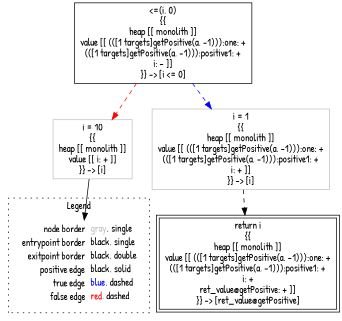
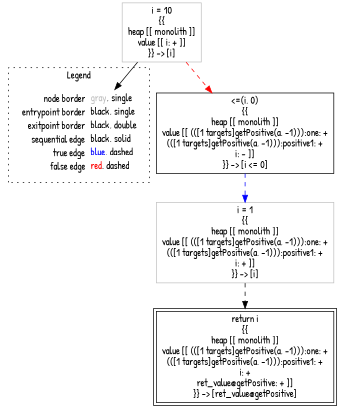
(126, 99) -> (197, 75)
(64, 270) -> (59, 140)
